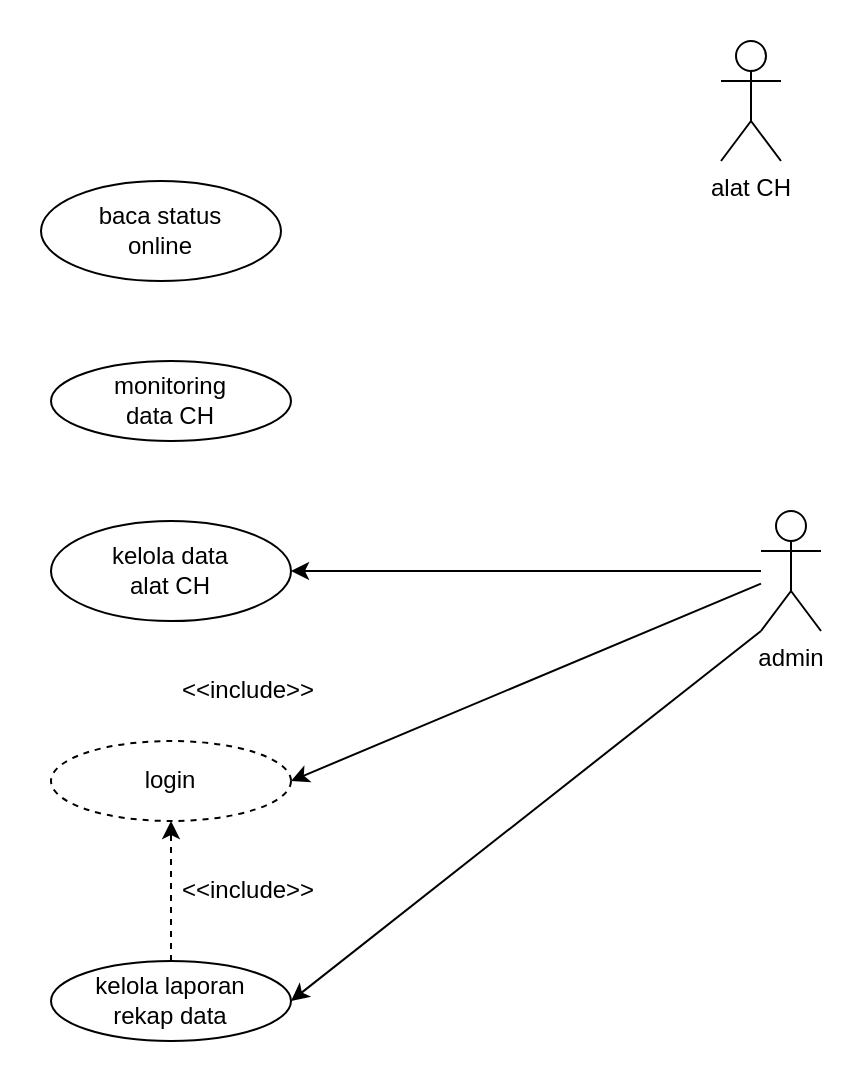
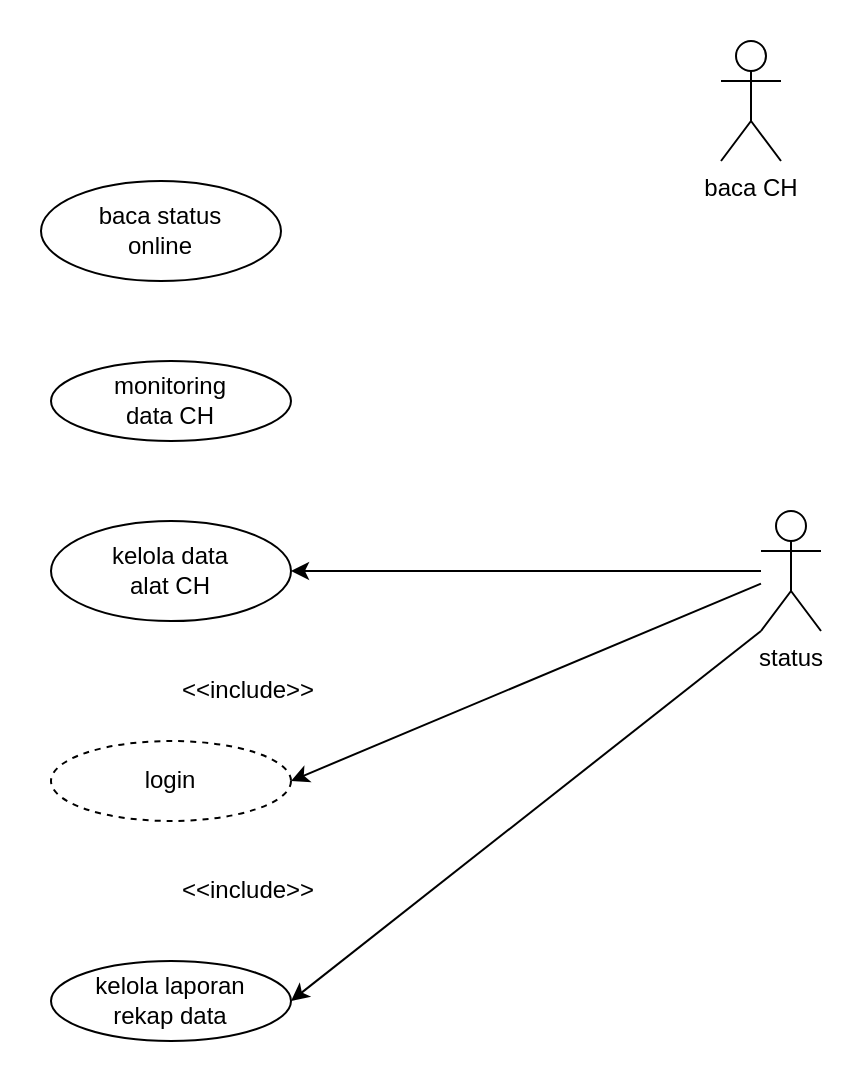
(752, 189) -> (752, 189)
(792, 659) -> (792, 659)
(171, 898) -> none
